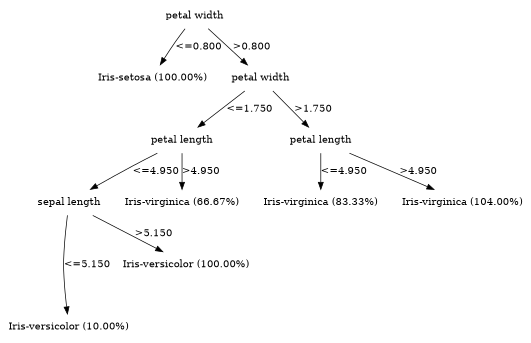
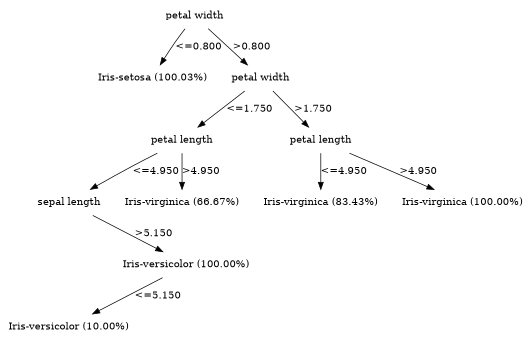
(153, 78) -> (153, 78)
(321, 202) -> (321, 202)
(462, 202) -> (462, 202)
(64, 261) -> (131, 294)
